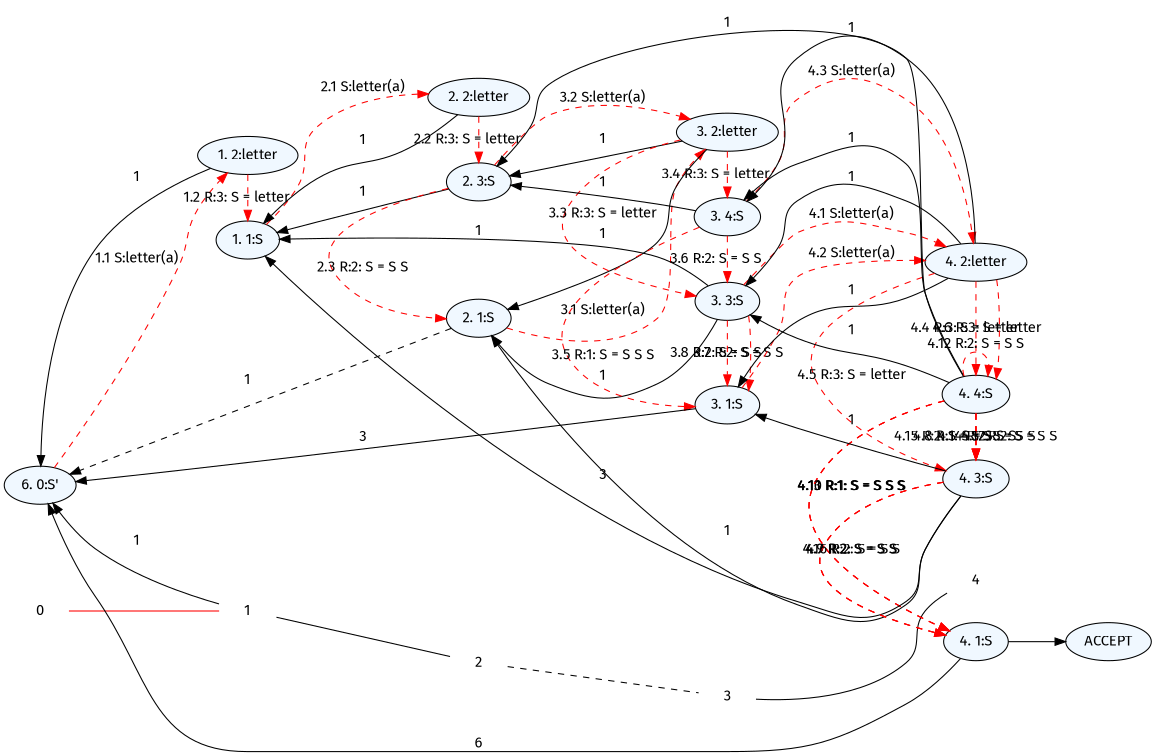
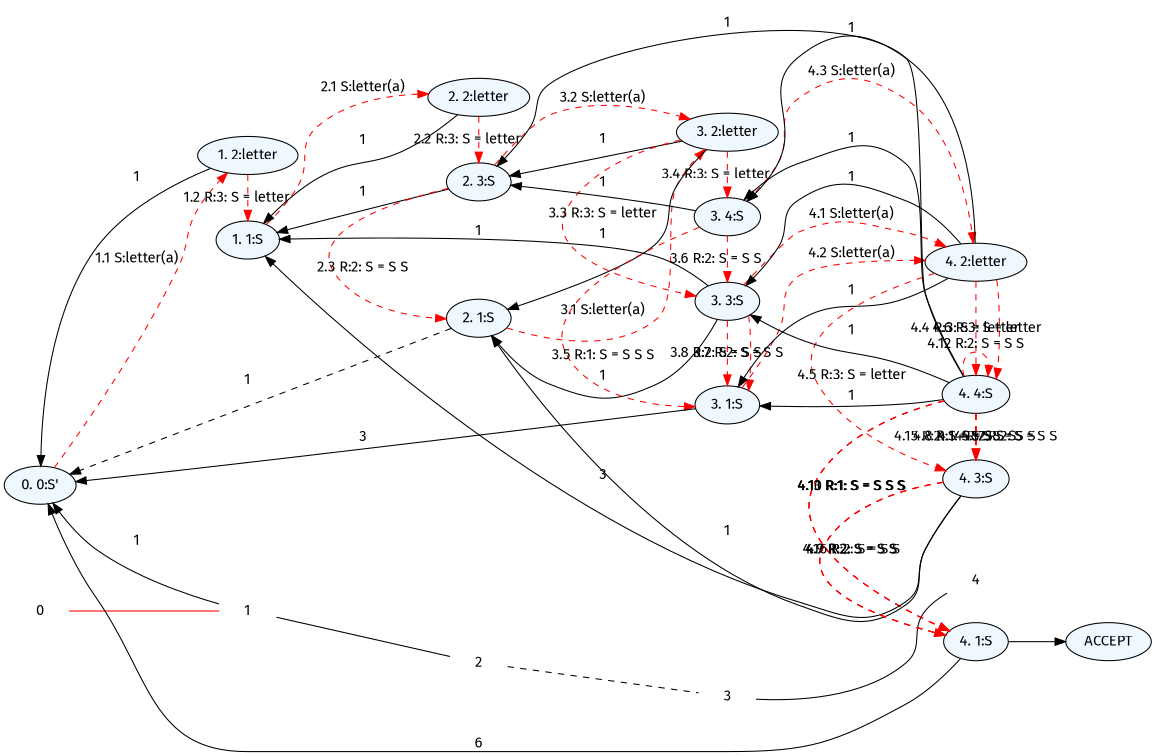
(860, 447) -> (857, 406)
(40, 485) -> (40, 485)
